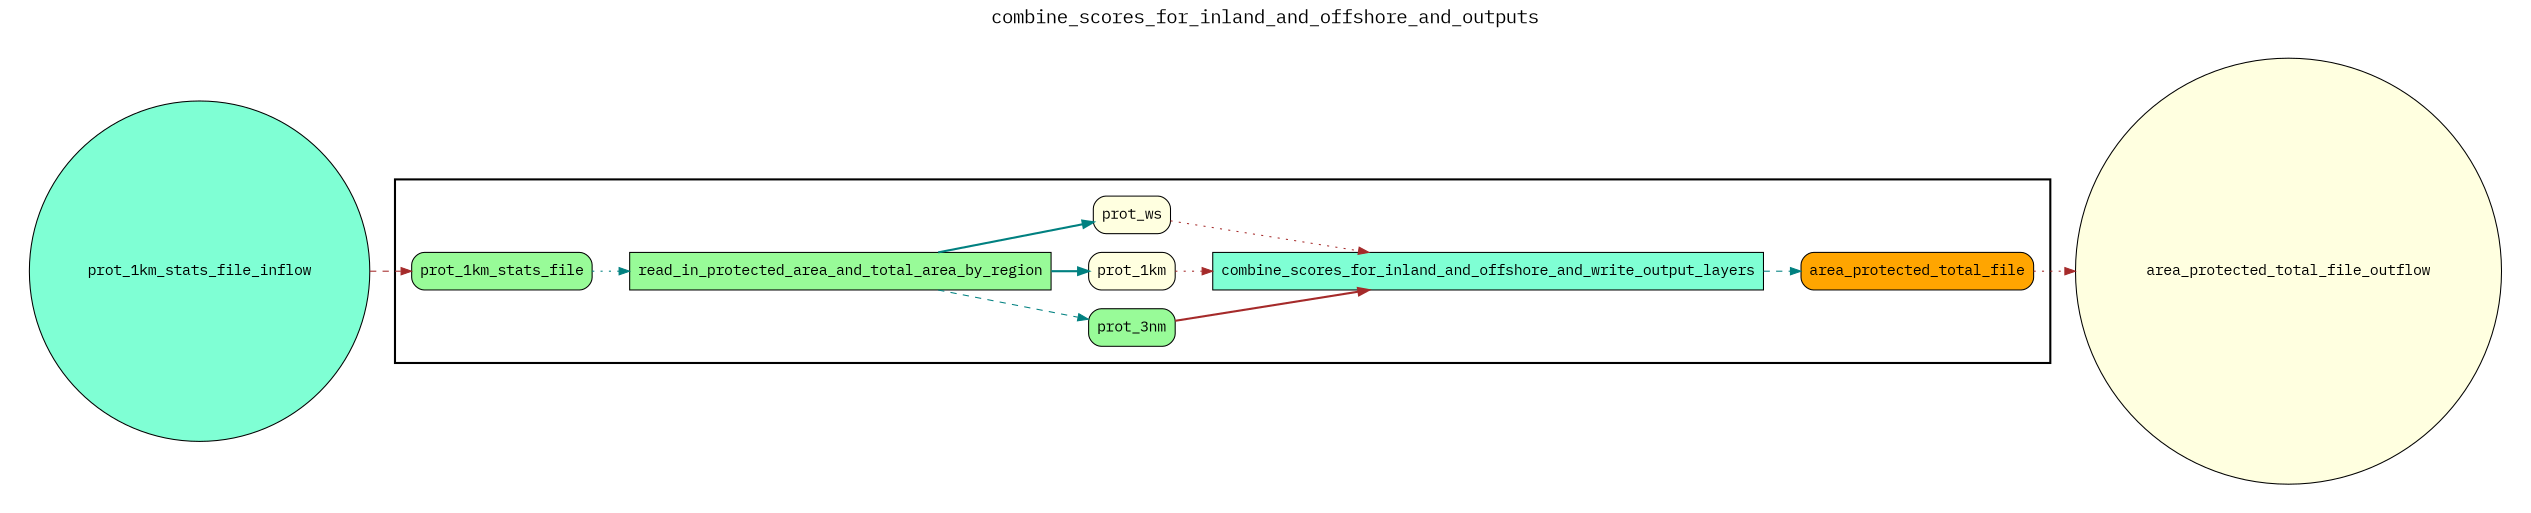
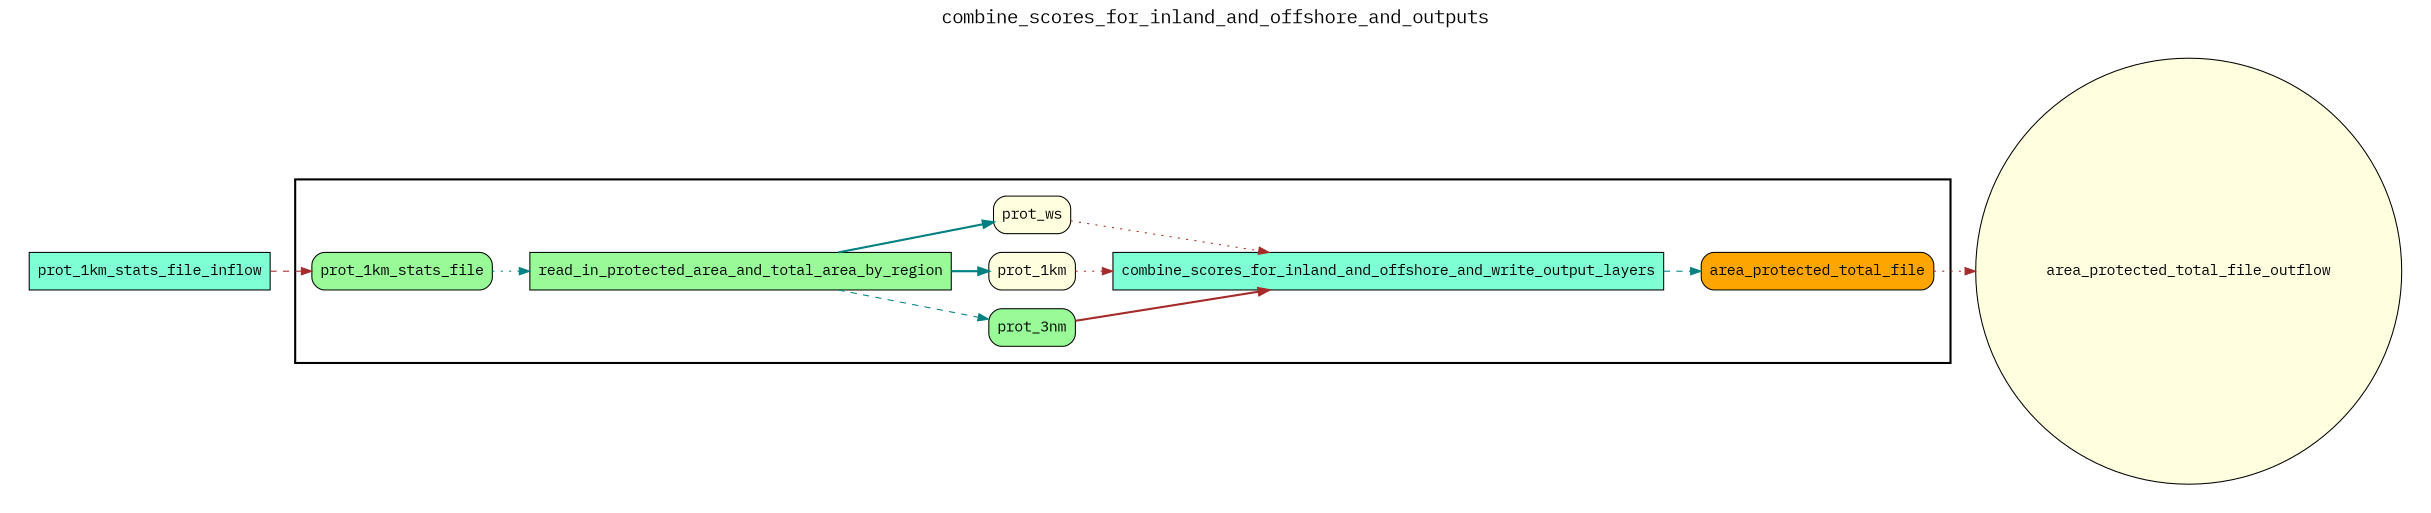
(200, 271) -> (150, 271)
